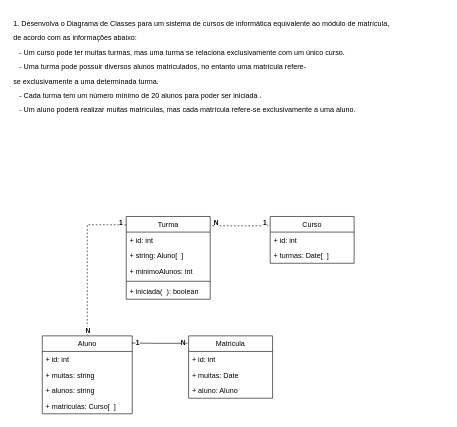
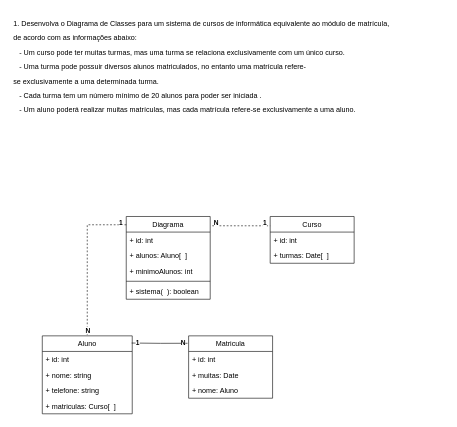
(168, 224) -> (168, 224)
(162, 256) -> (162, 256)
(168, 292) -> (168, 292)
(73, 375) -> (70, 375)
(73, 391) -> (77, 391)
(216, 391) -> (214, 391)
